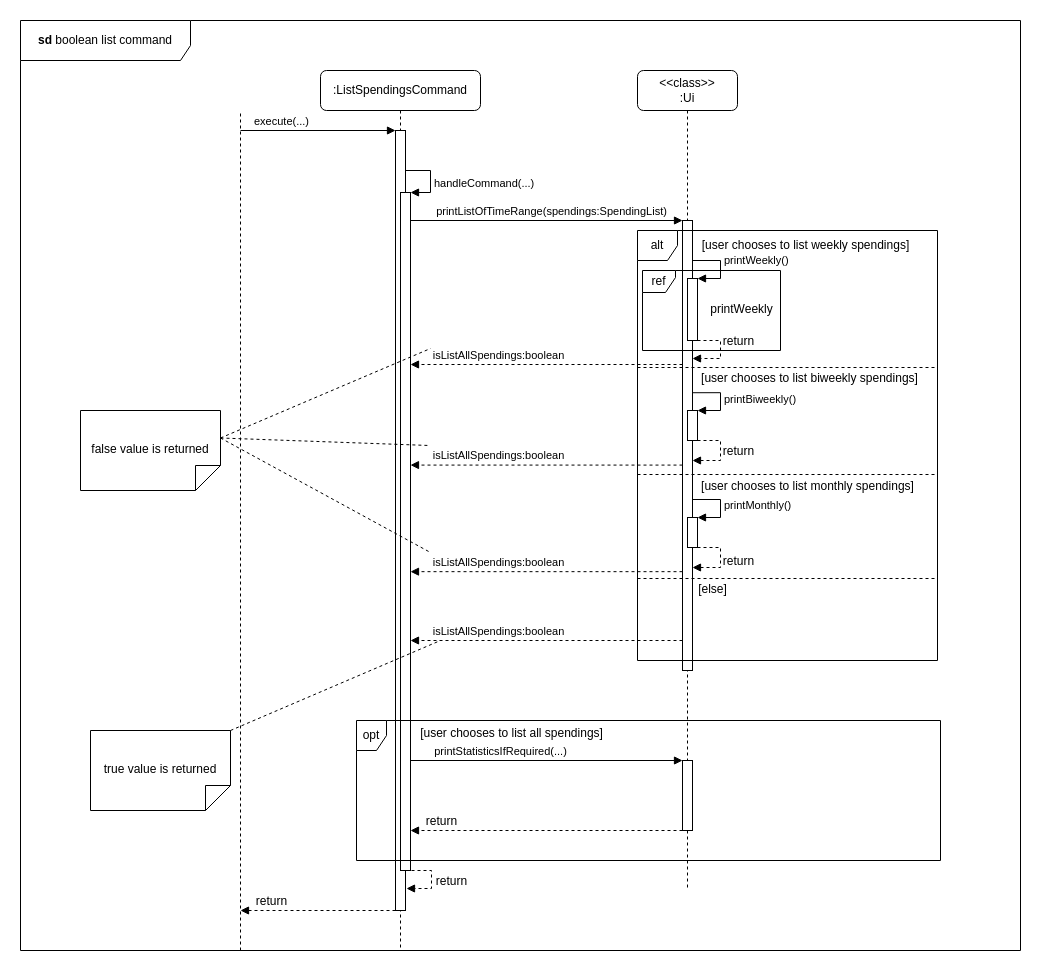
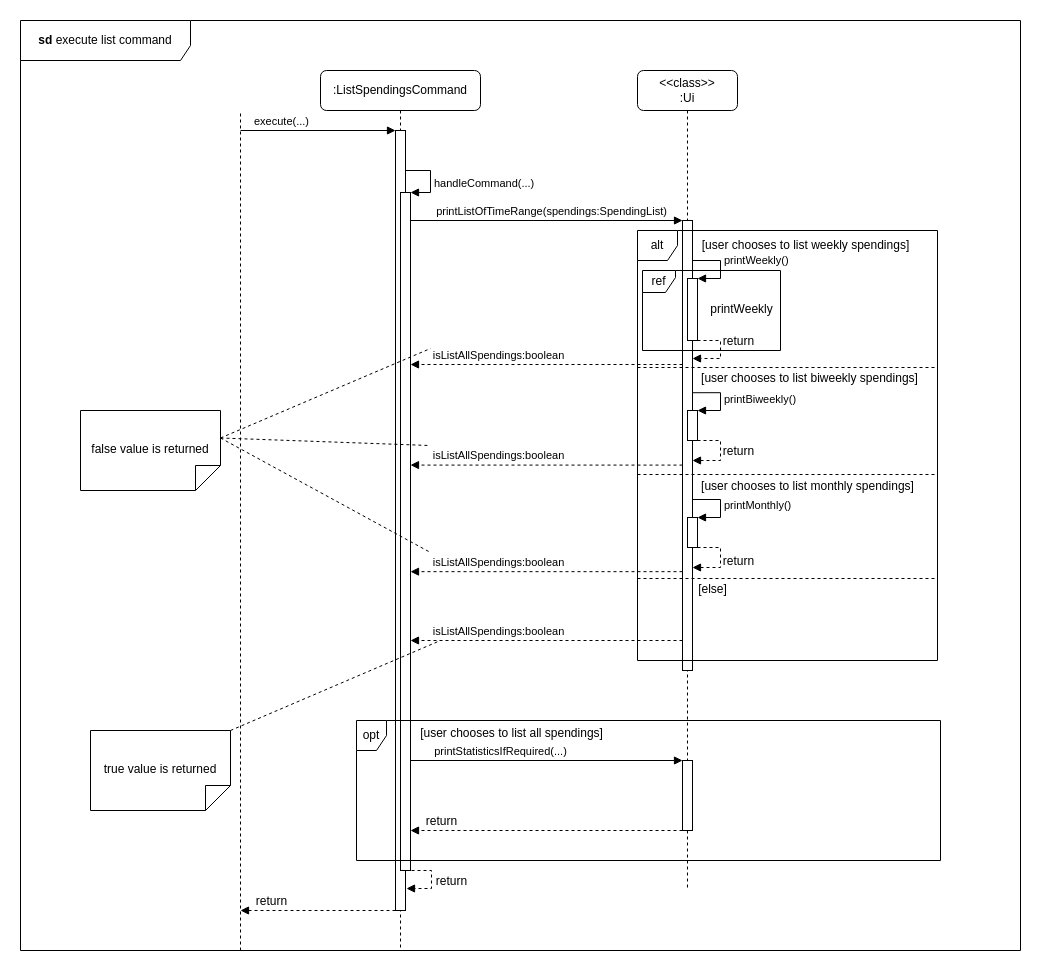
(106, 41) -> (106, 41)
